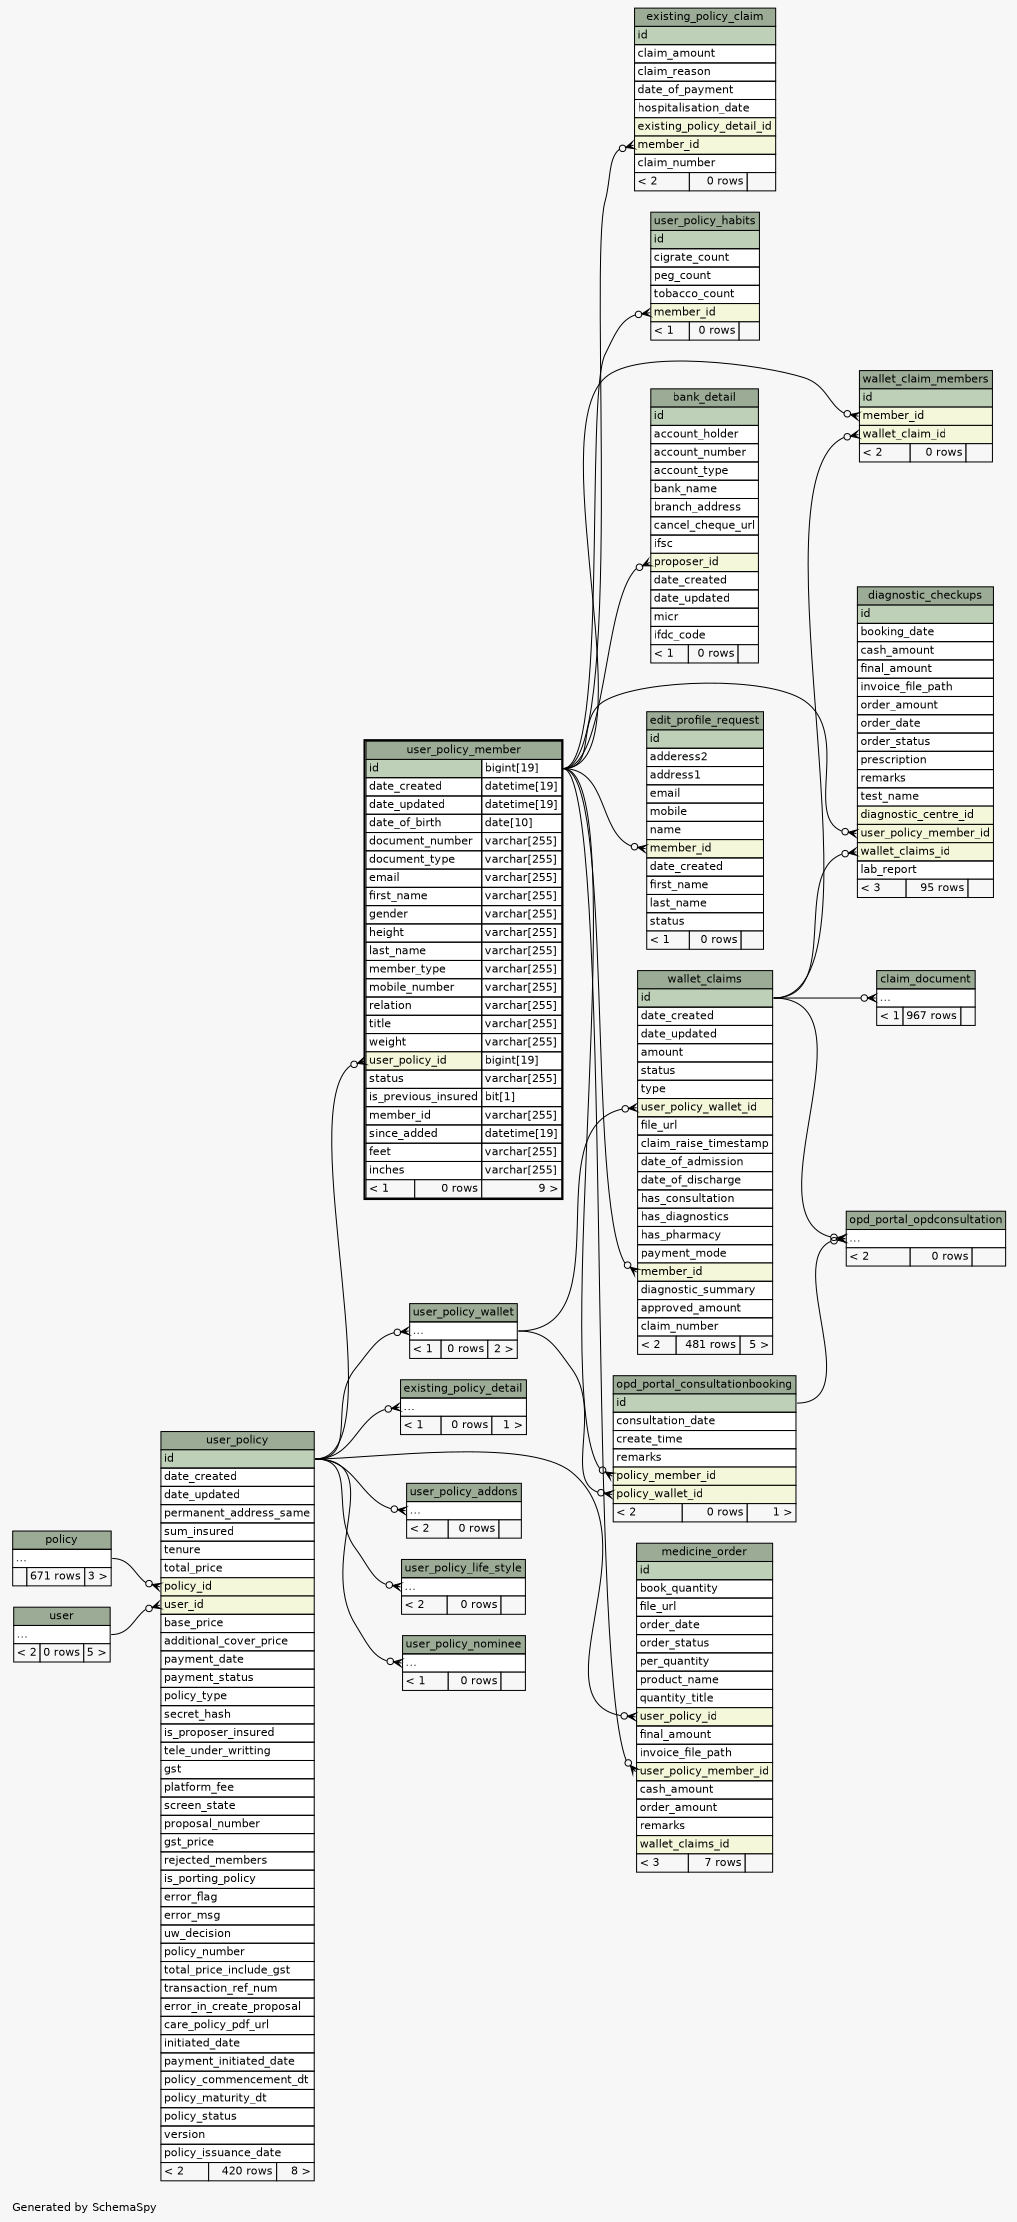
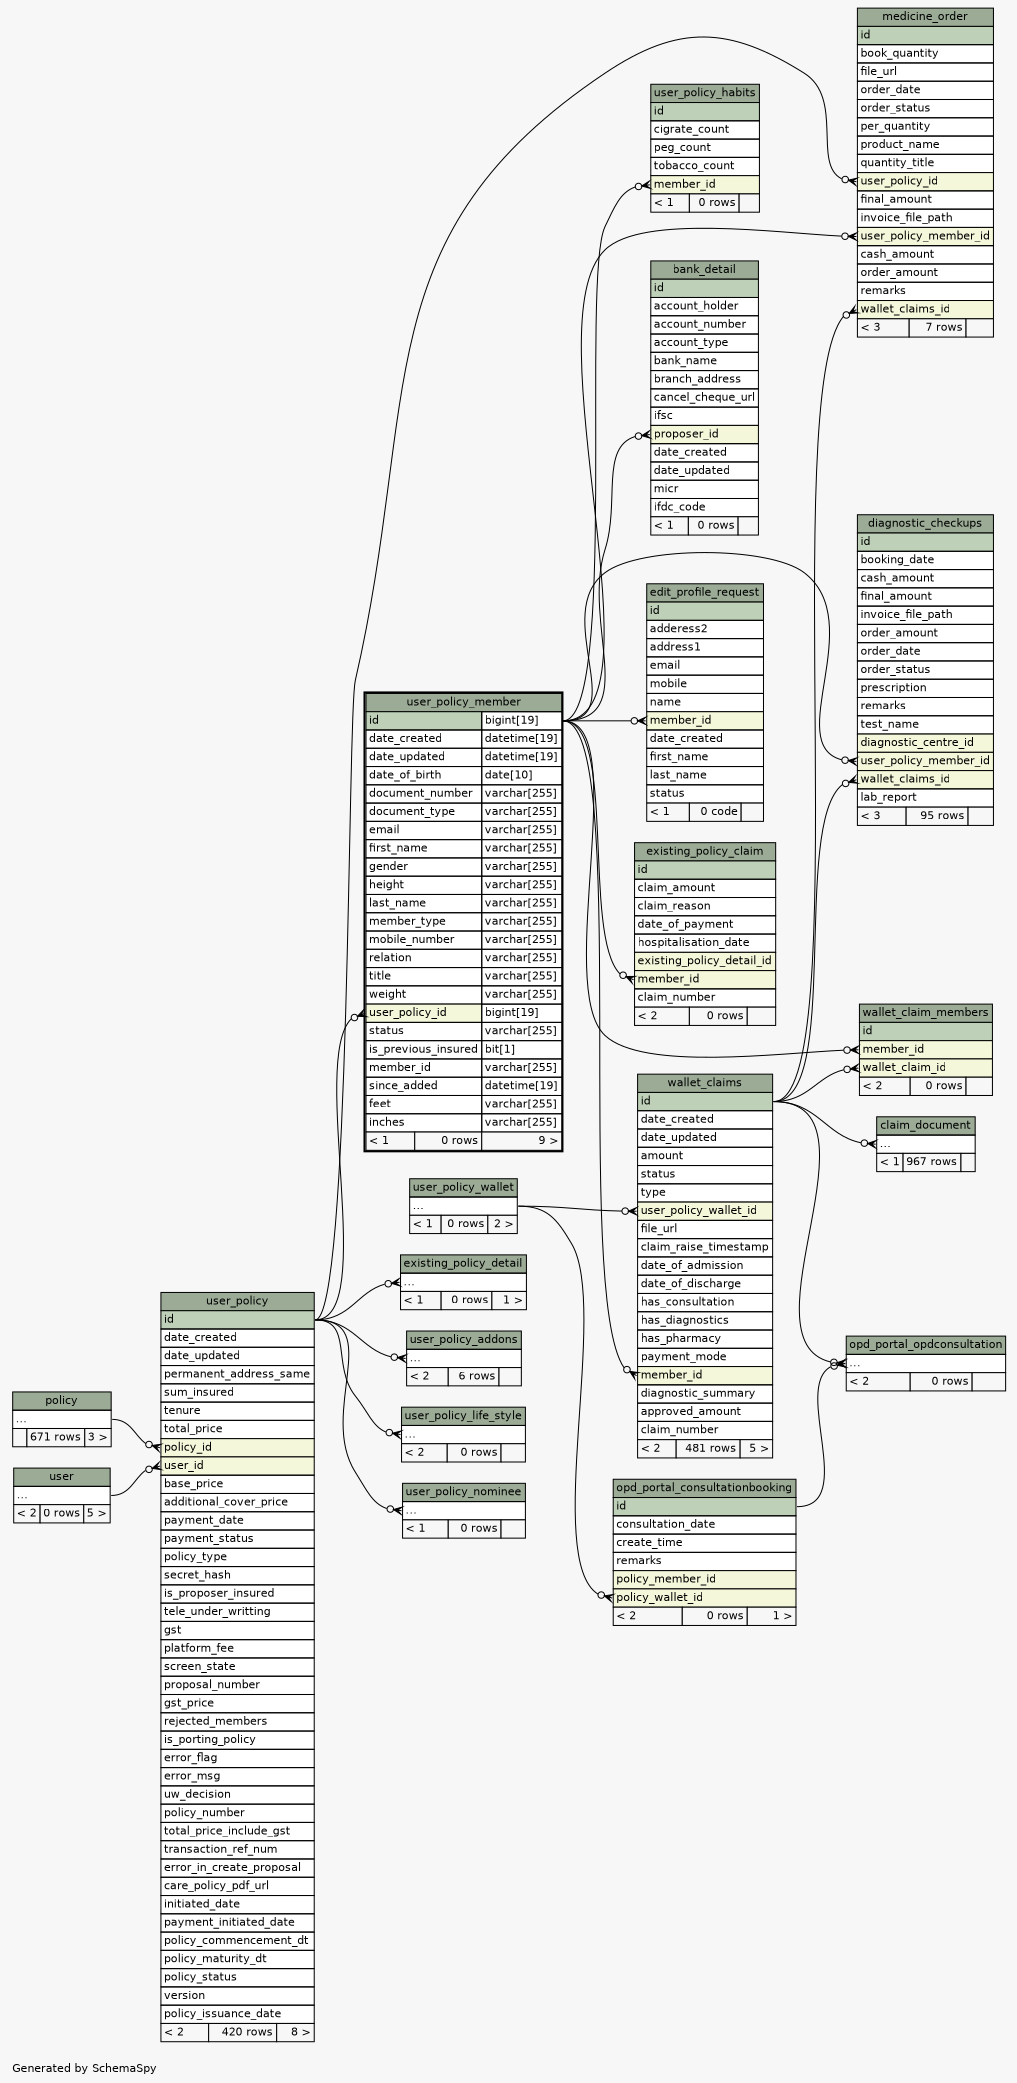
none -> (815, 692)
(719, 940) -> (719, 812)
(588, 1116) -> none
(354, 1371) -> none
(477, 1529) -> (477, 1376)
